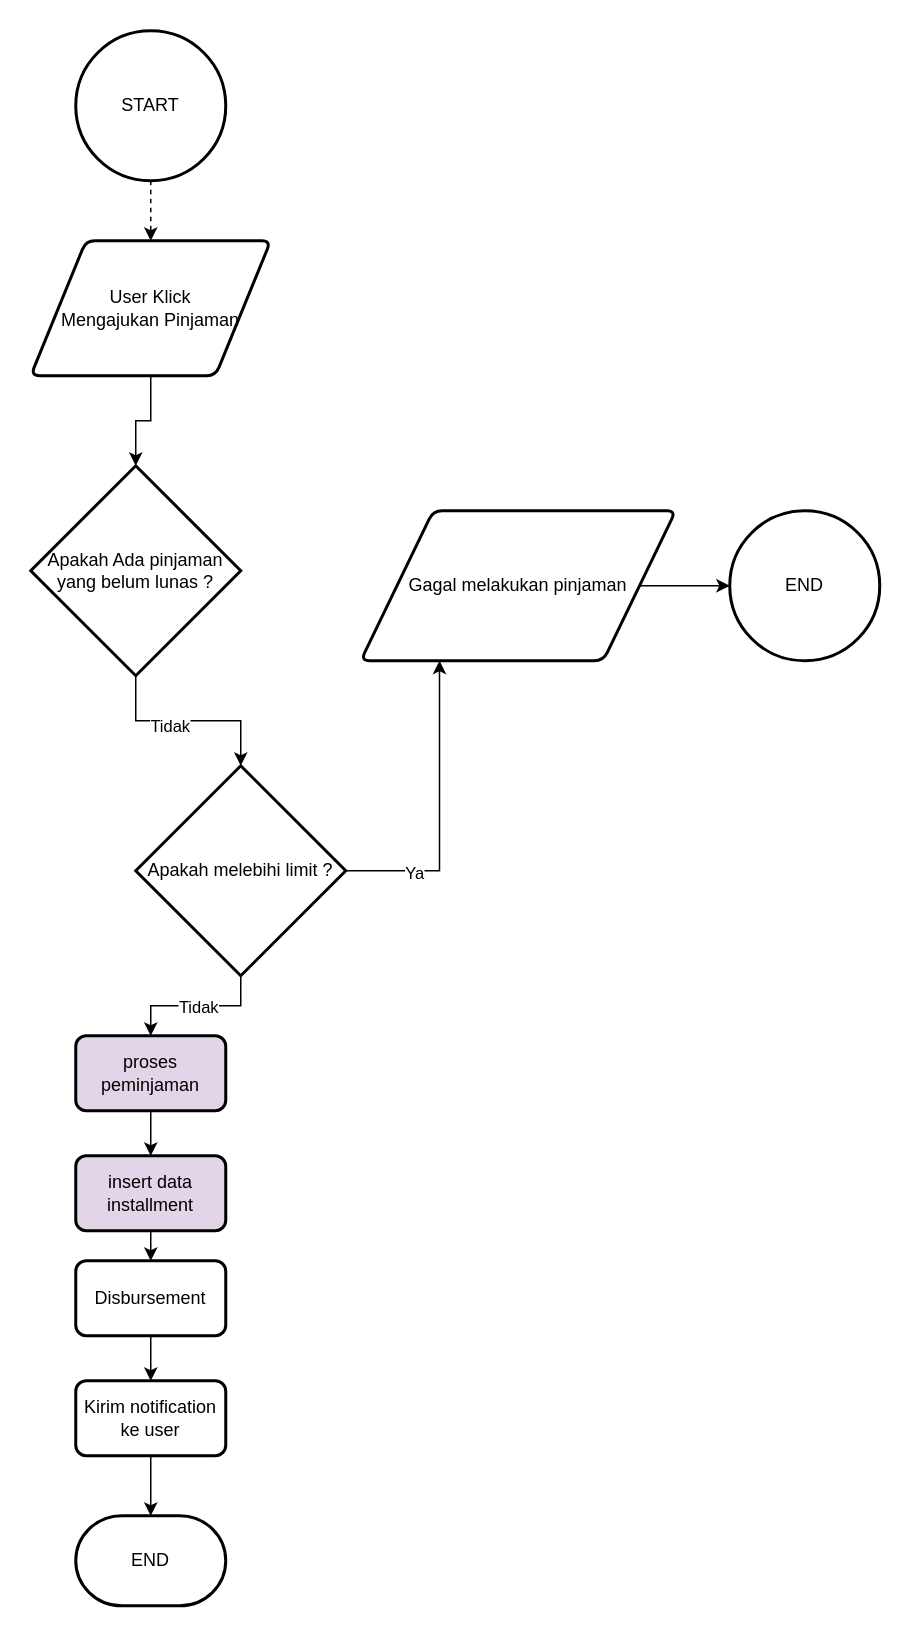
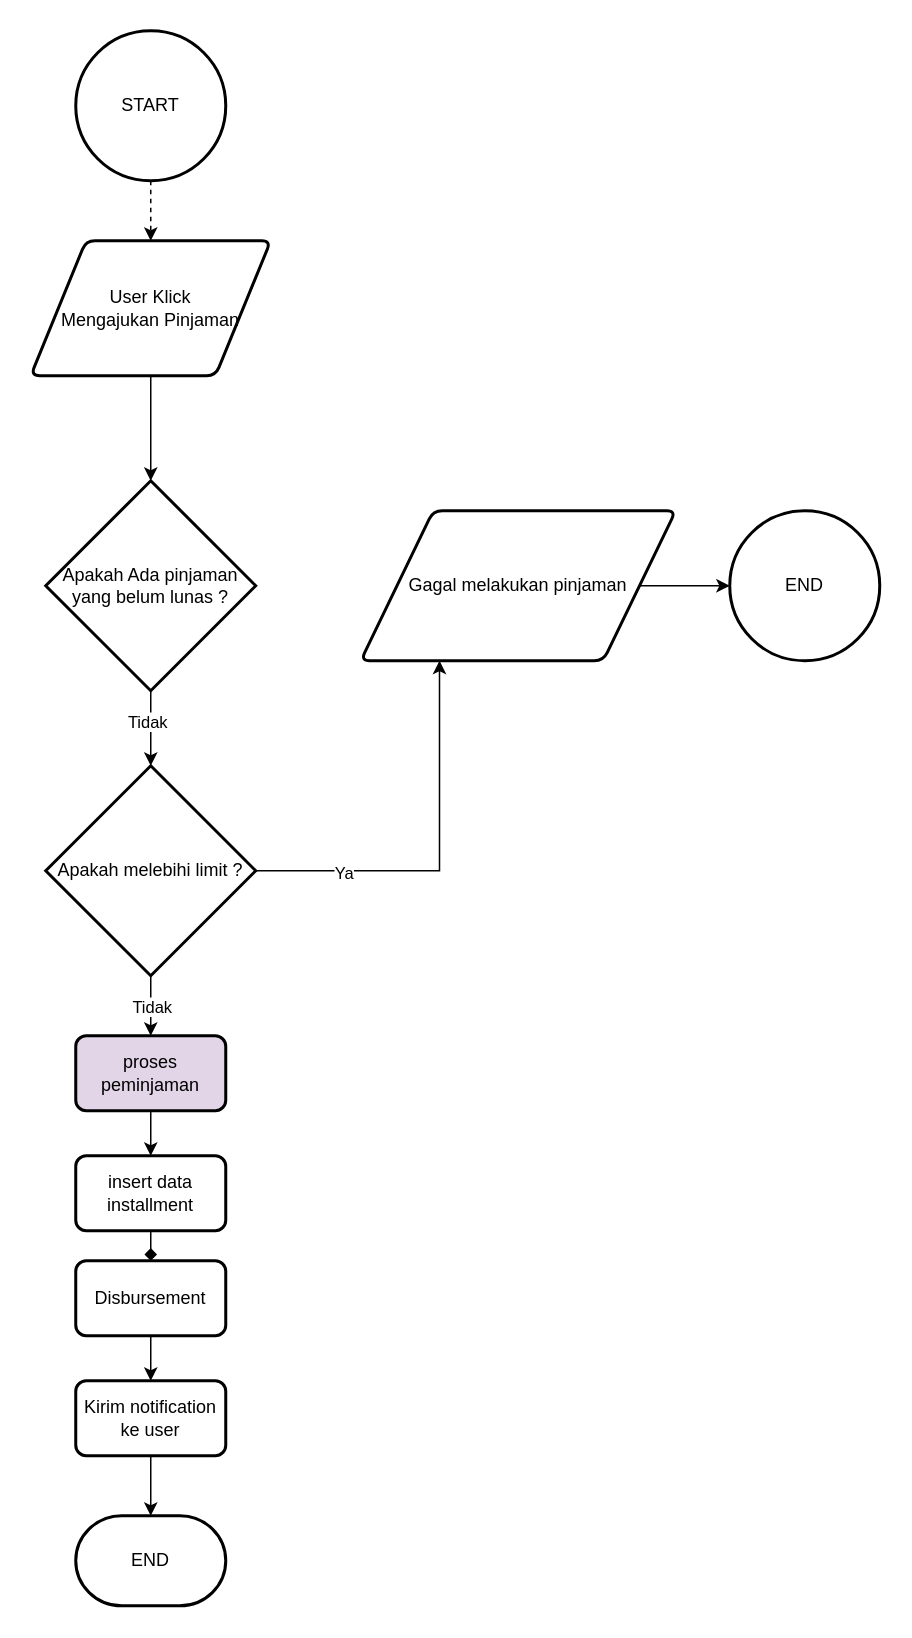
(136, 571) -> (151, 586)
(241, 871) -> (151, 871)
(151, 1193) -> (151, 1193)
(151, 1249) -> (151, 1248)
